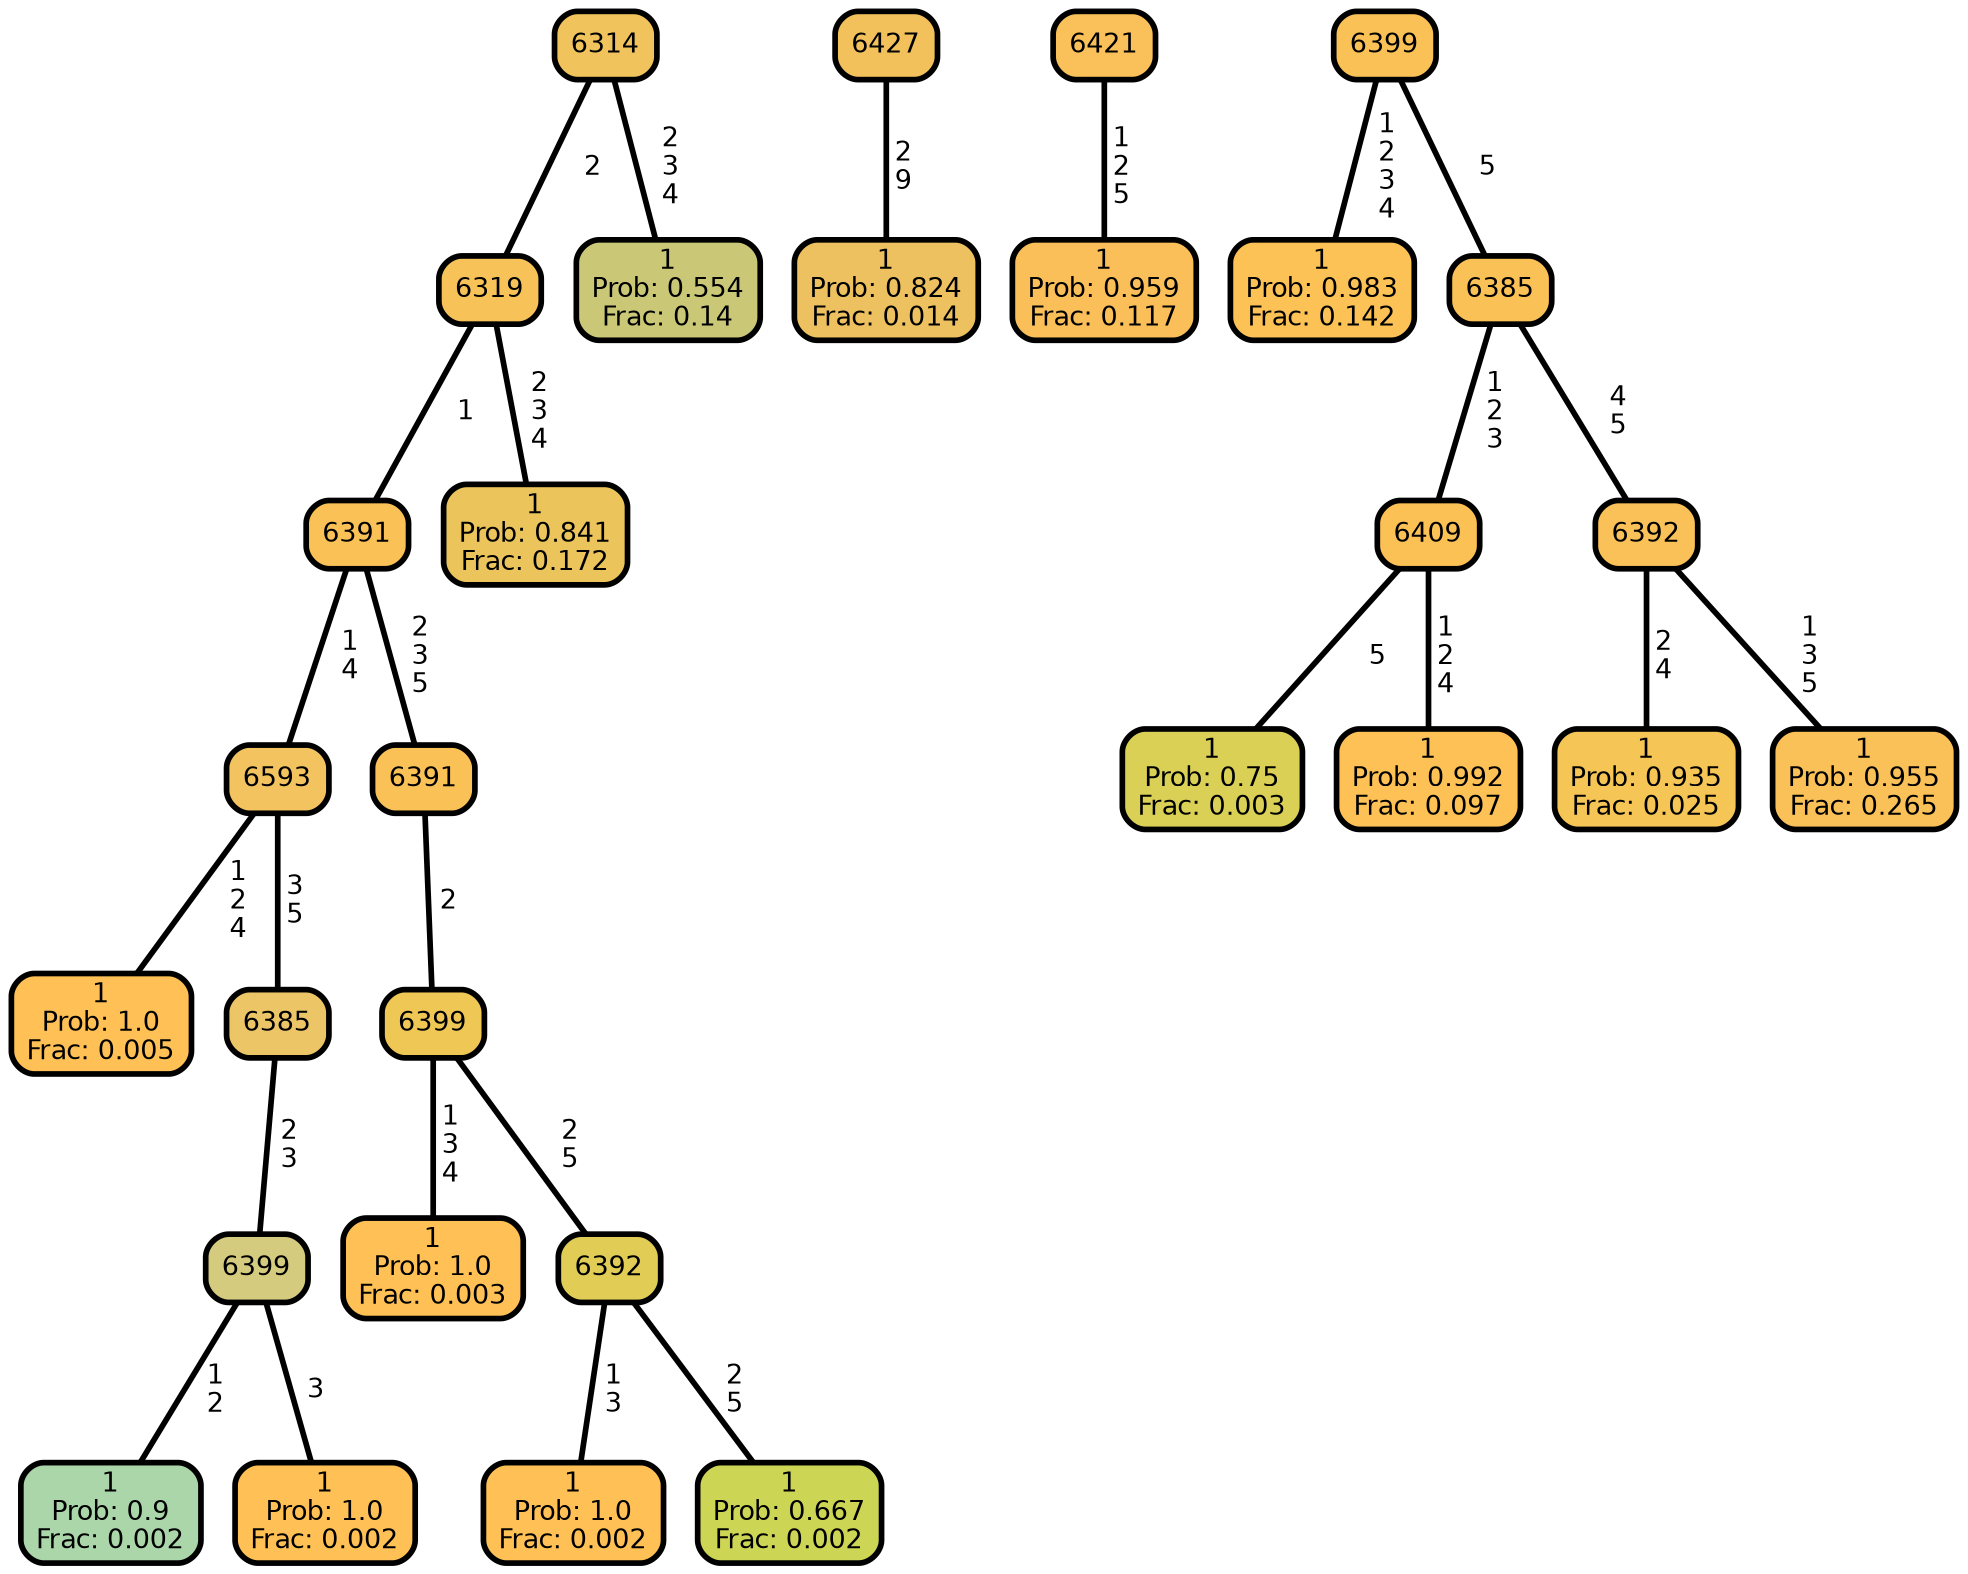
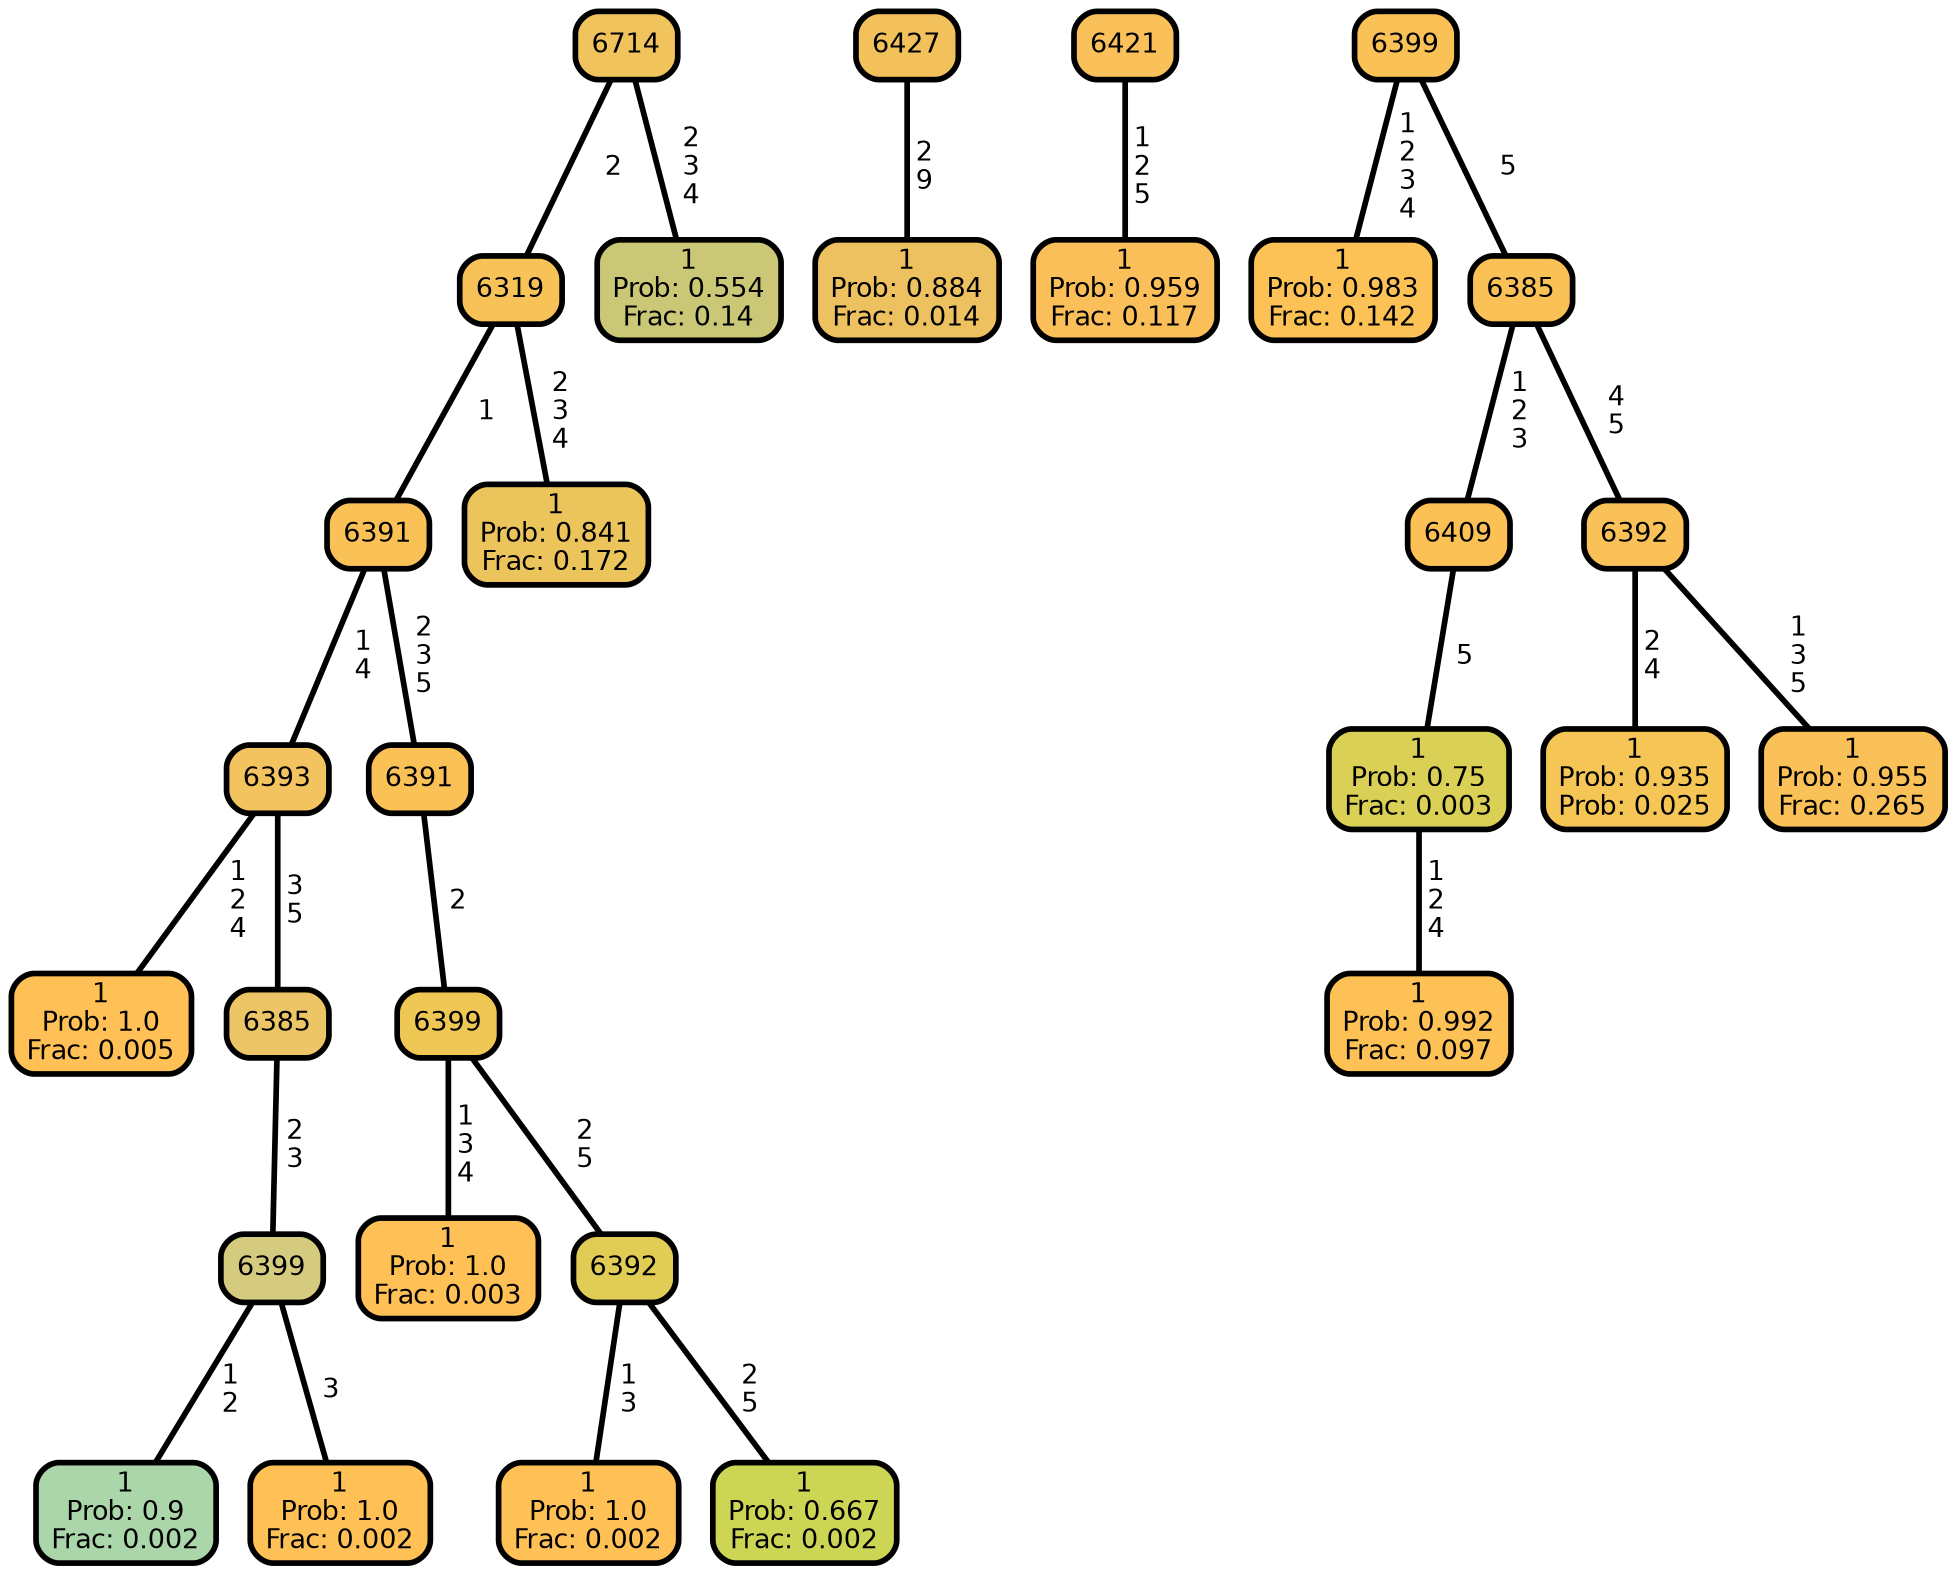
(606, 46) -> (627, 46)
(886, 290) -> (907, 290)
(1429, 649) -> (1419, 902)
(278, 779) -> (278, 779)
(1647, 779) -> (1635, 779)
